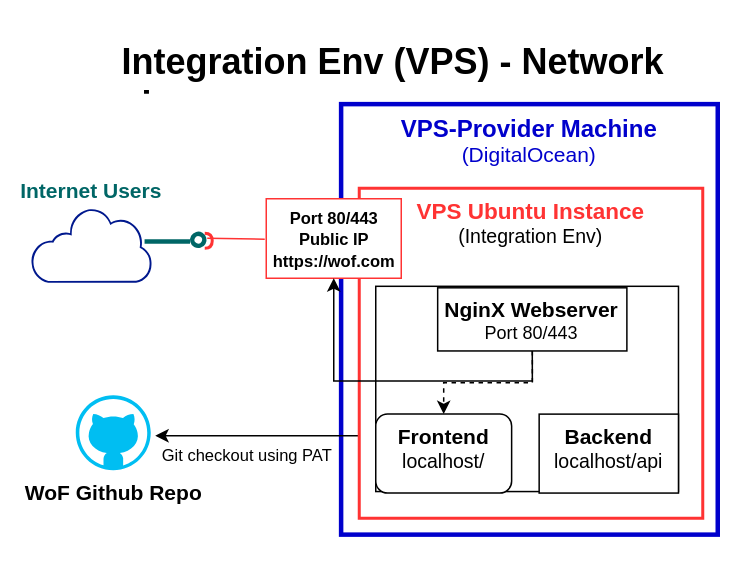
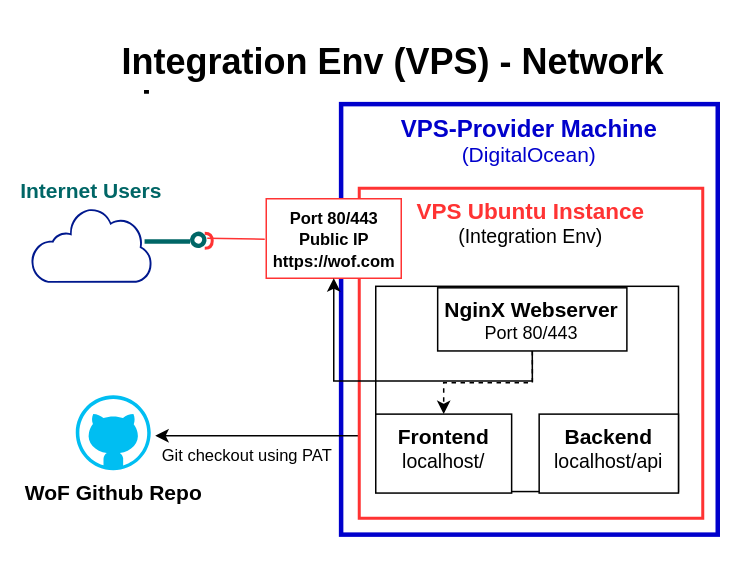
(444, 454) -> (444, 454)
